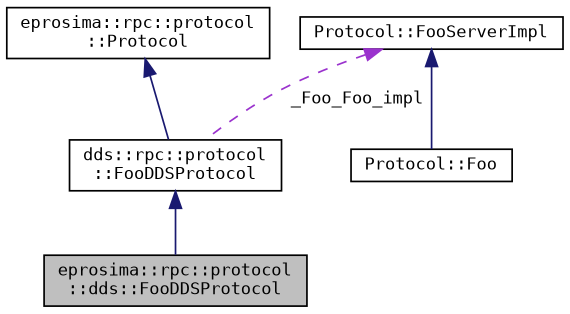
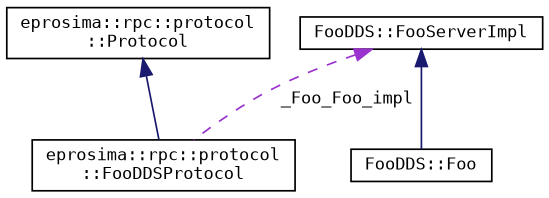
(432, 33) -> (421, 33)
(176, 165) -> (164, 165)
(432, 165) -> (421, 165)
(176, 281) -> none
